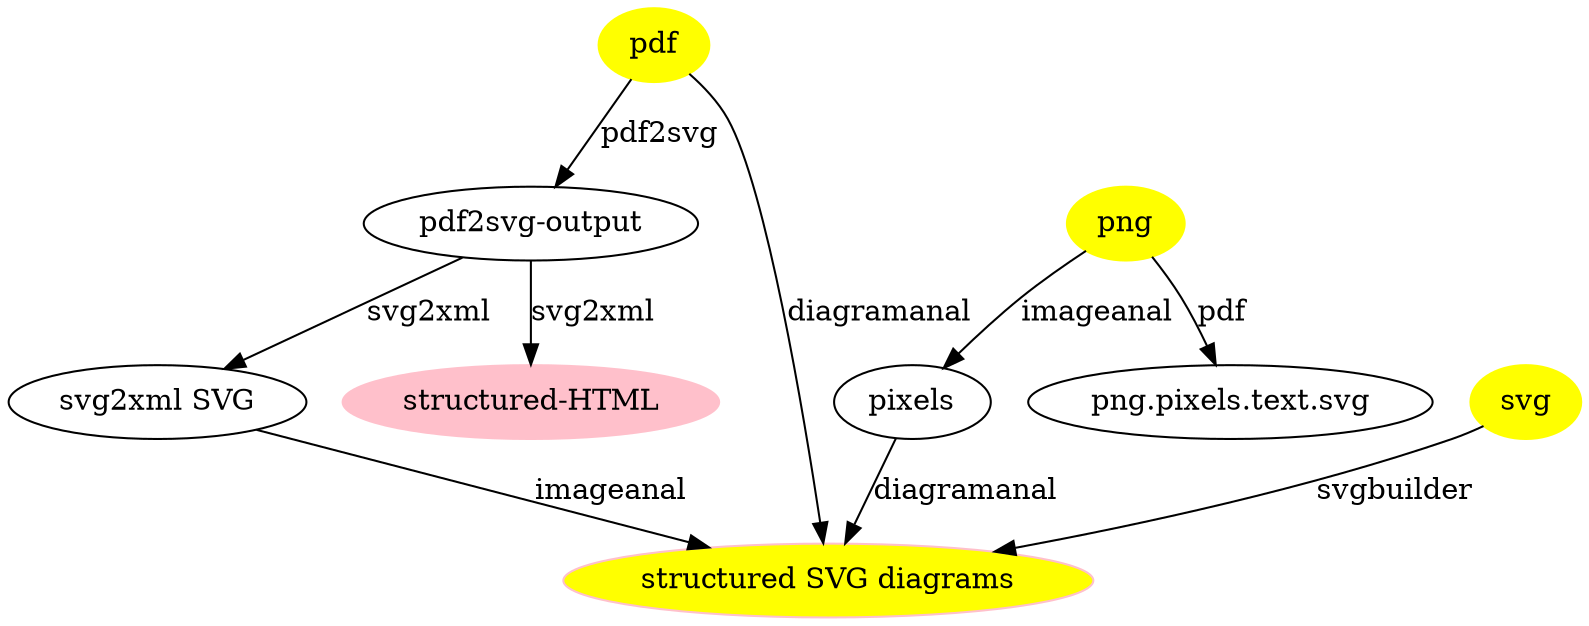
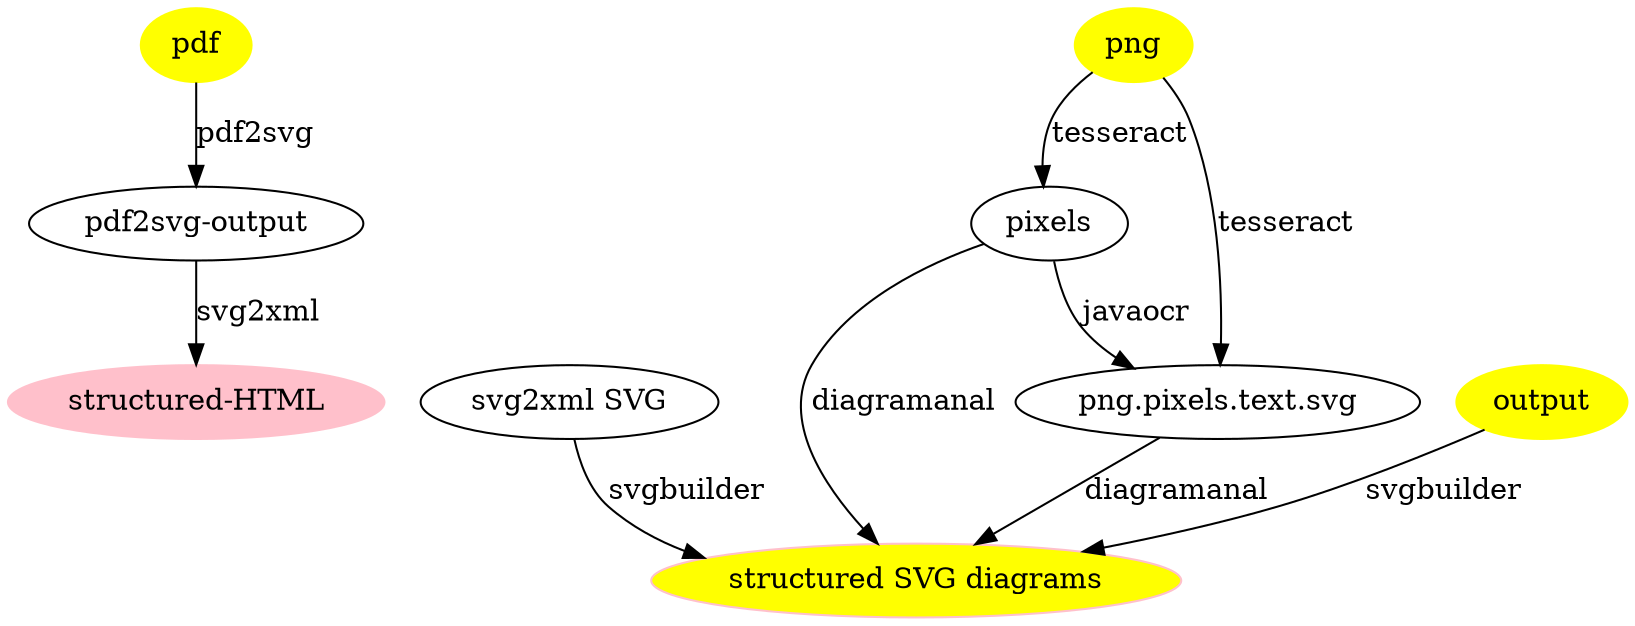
(778, 289) -> (1077, 486)
(353, 309) -> none
(1097, 313) -> (1120, 134)
(1222, 313) -> (1287, 224)
none -> (1074, 317)
(1526, 402) -> (1542, 402)
(611, 491) -> (686, 491)
